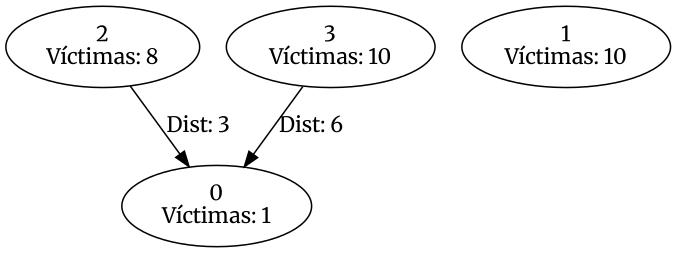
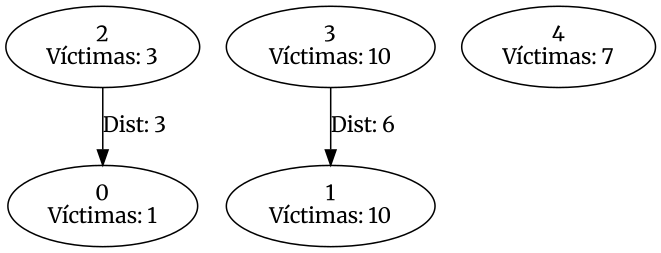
(103, 47) -> (103, 47)
none -> (559, 47)
(278, 120) -> (331, 119)
